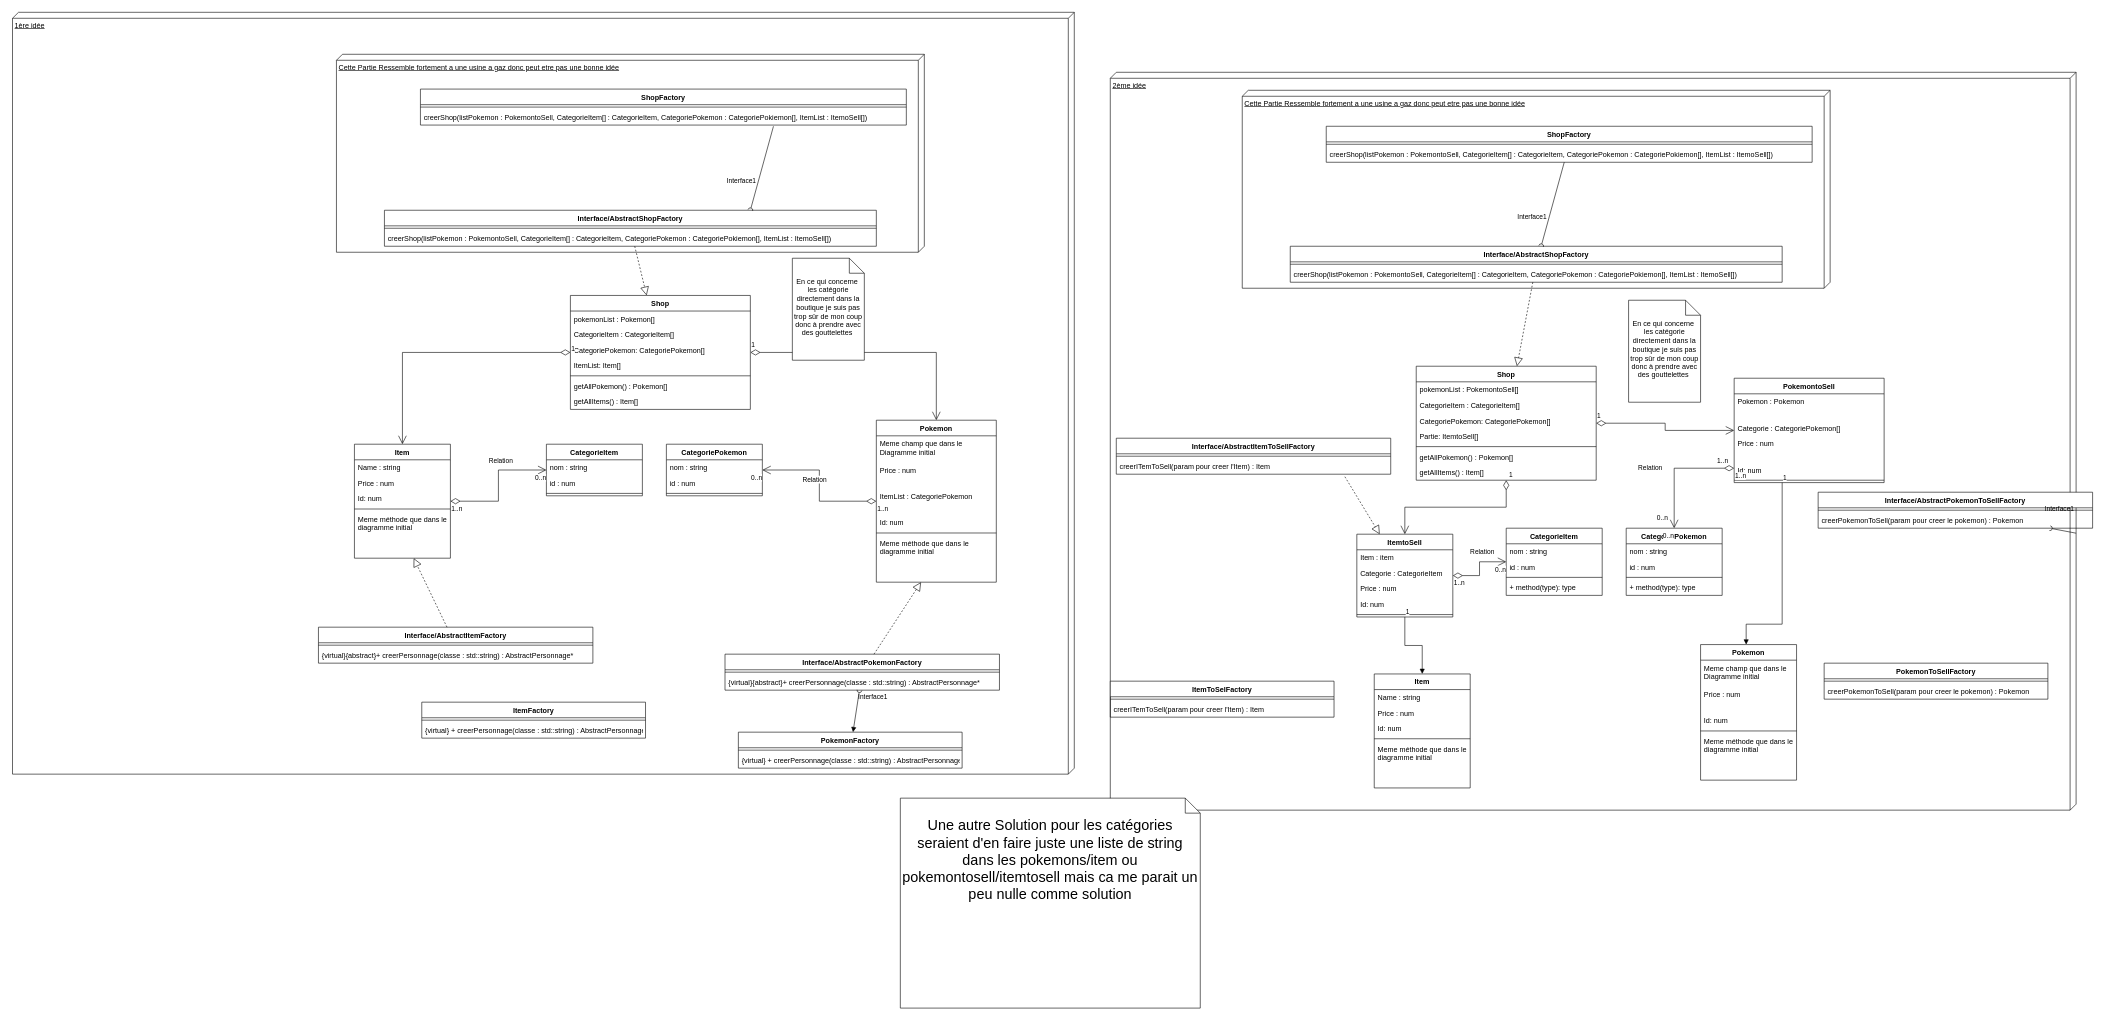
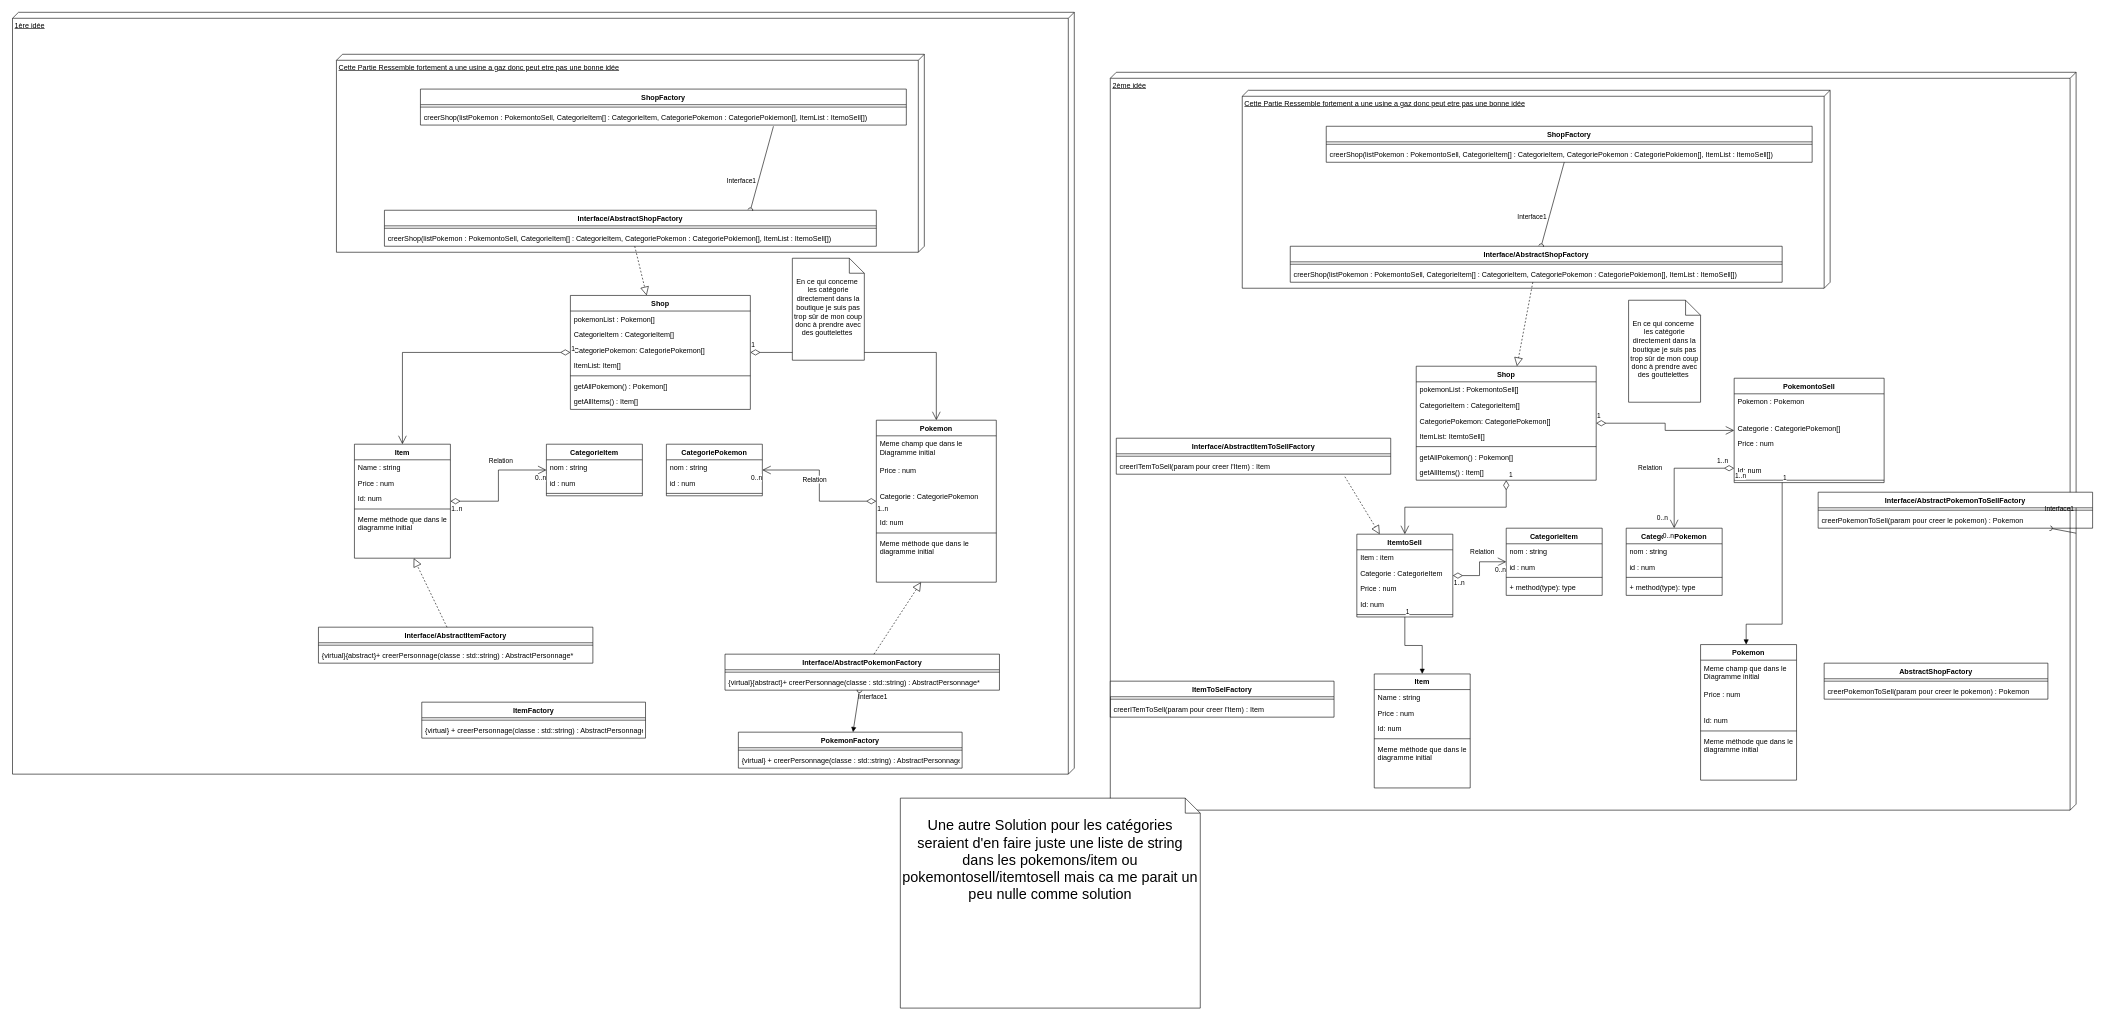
(1455, 437) -> (1459, 437)
(929, 497) -> (931, 497)
(1936, 671) -> (1936, 671)
